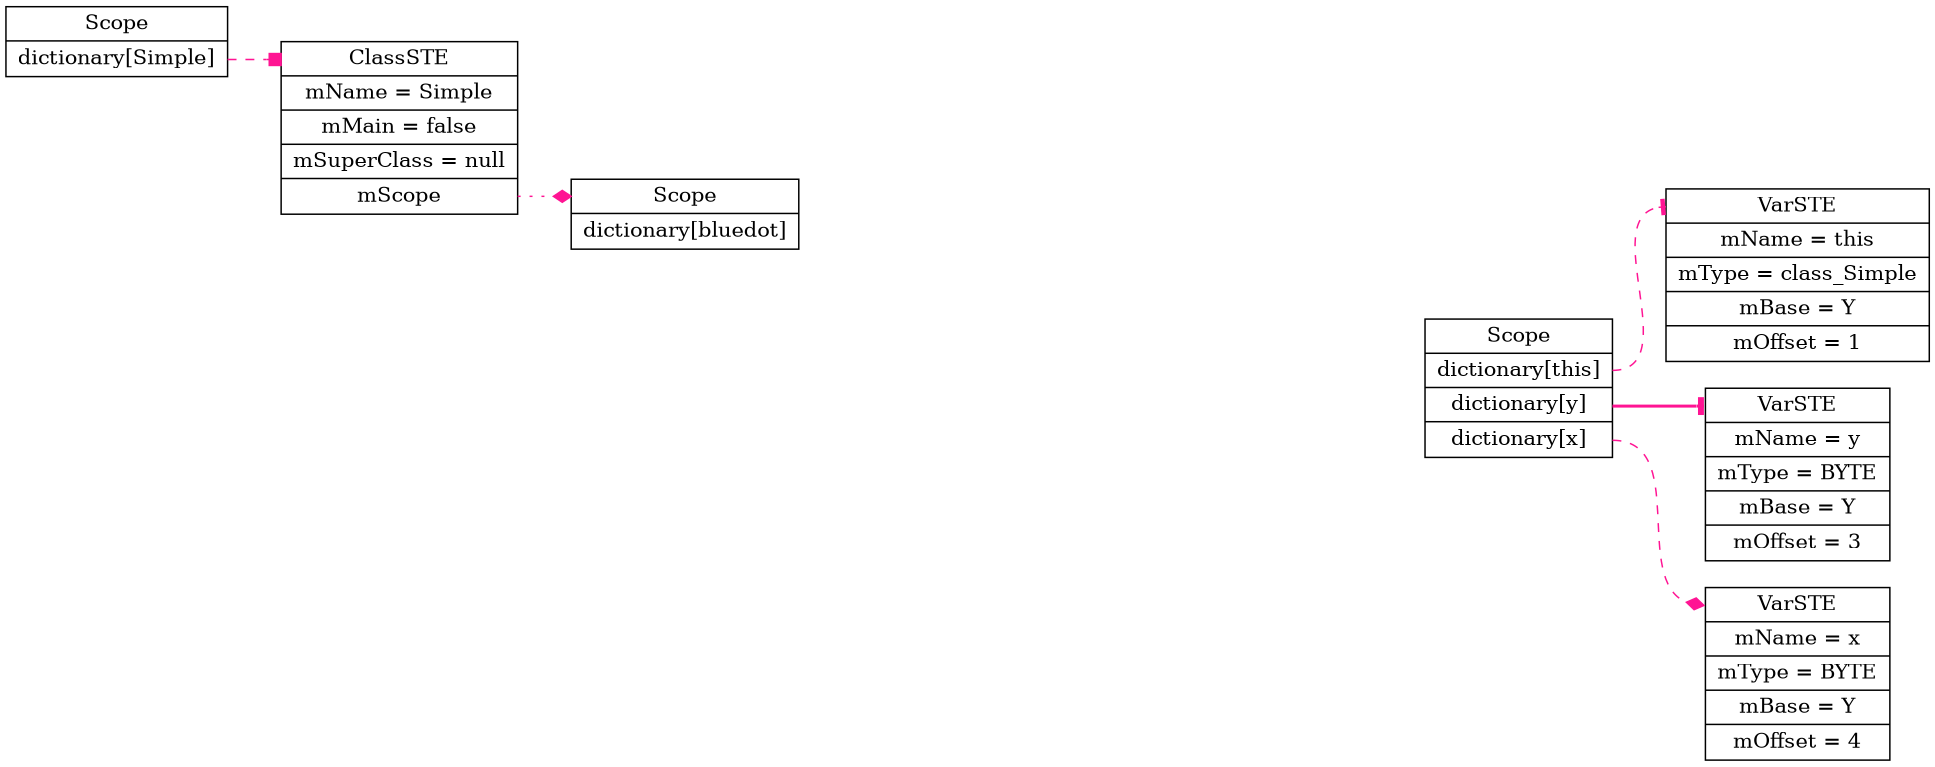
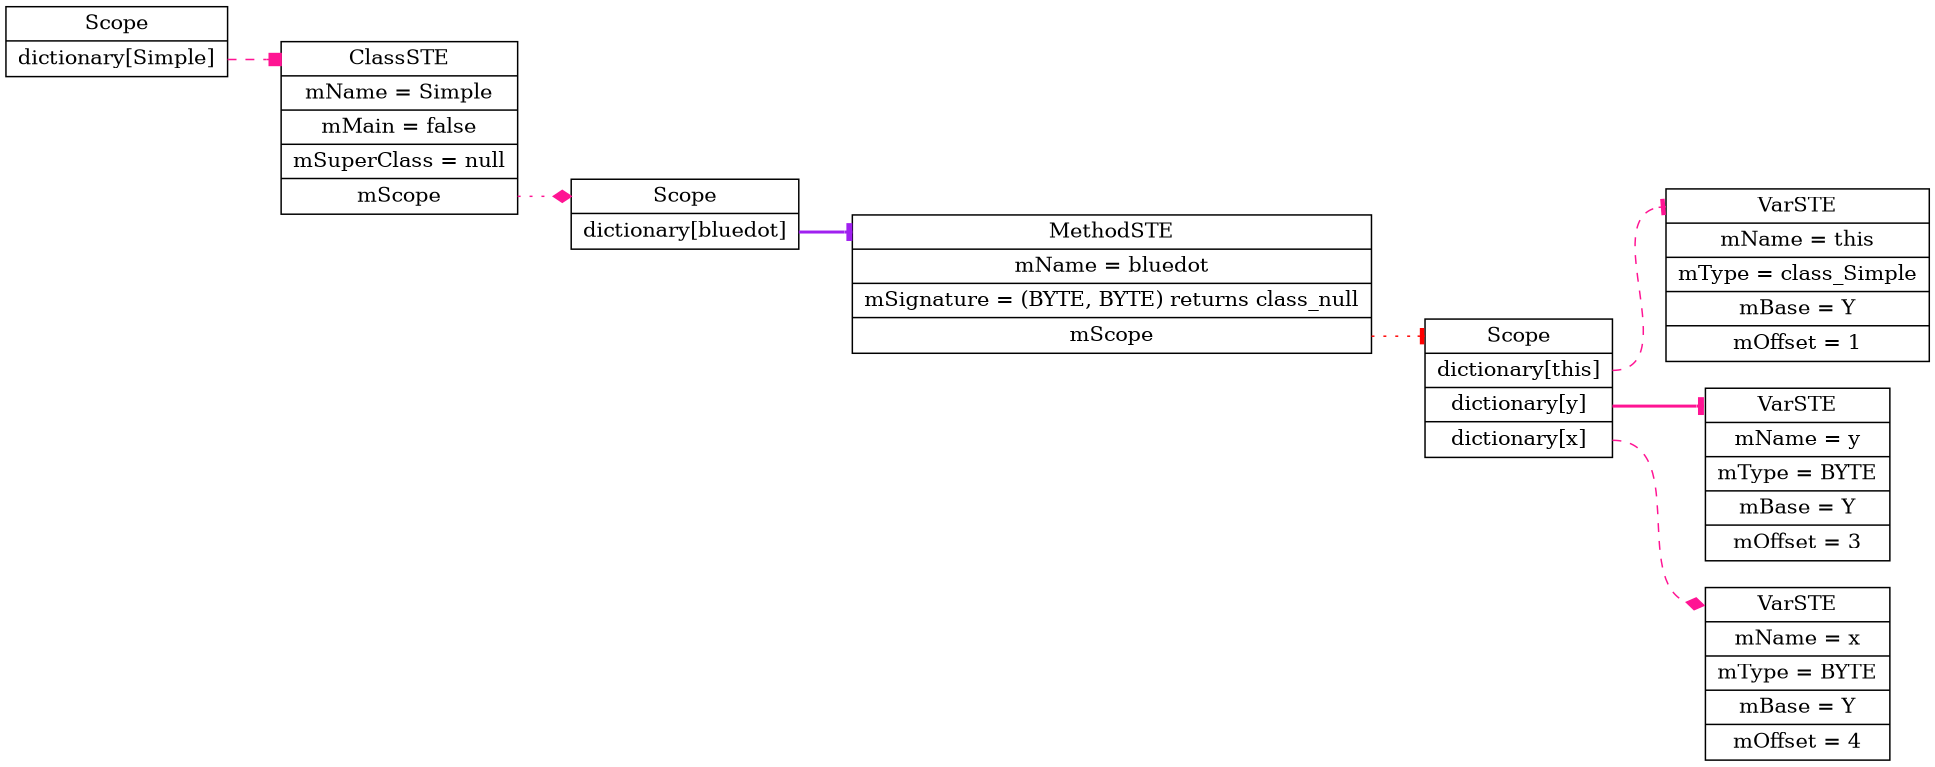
none -> (1112, 284)
